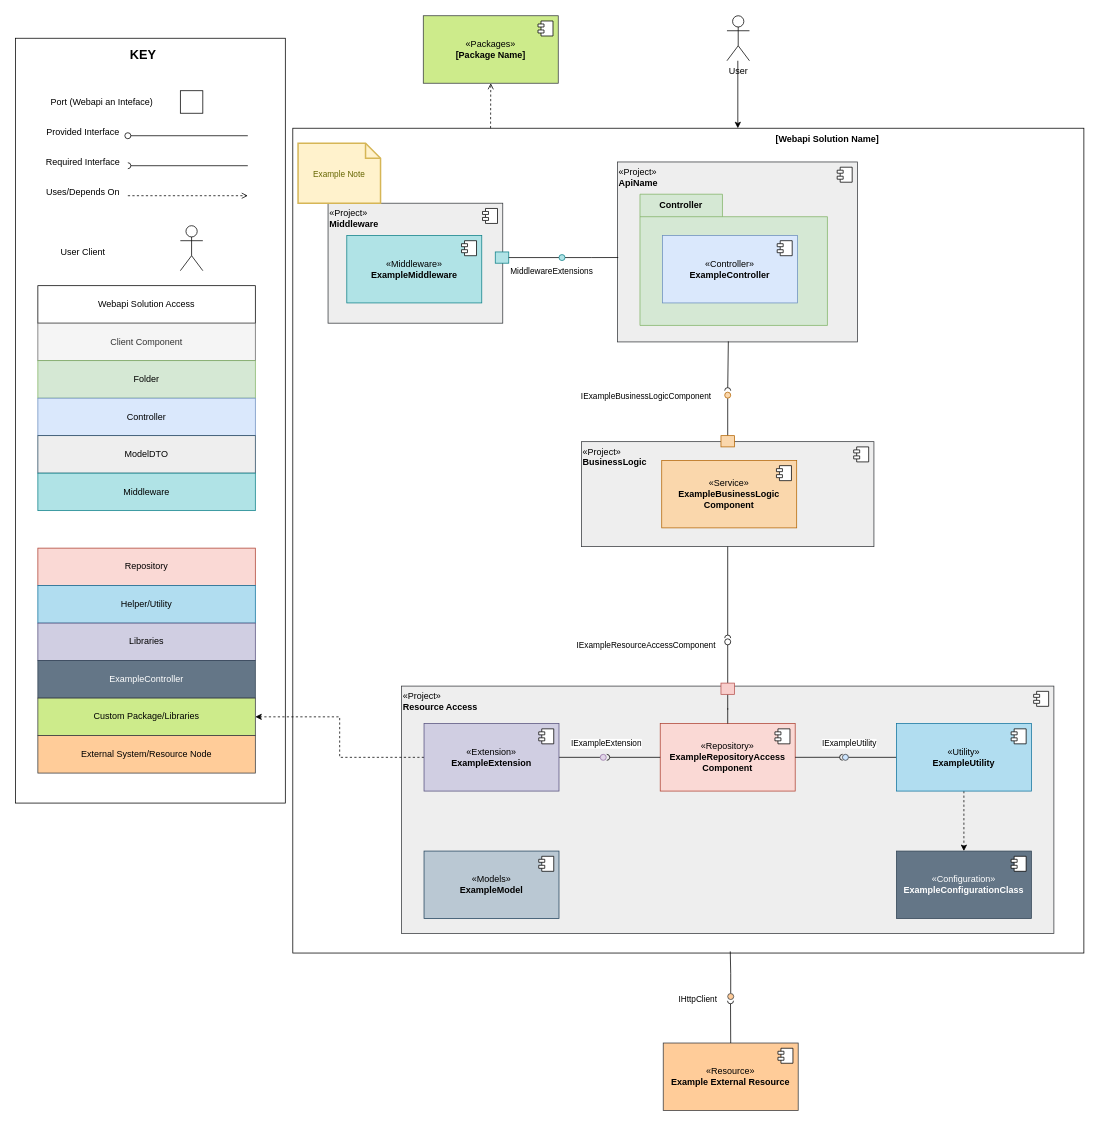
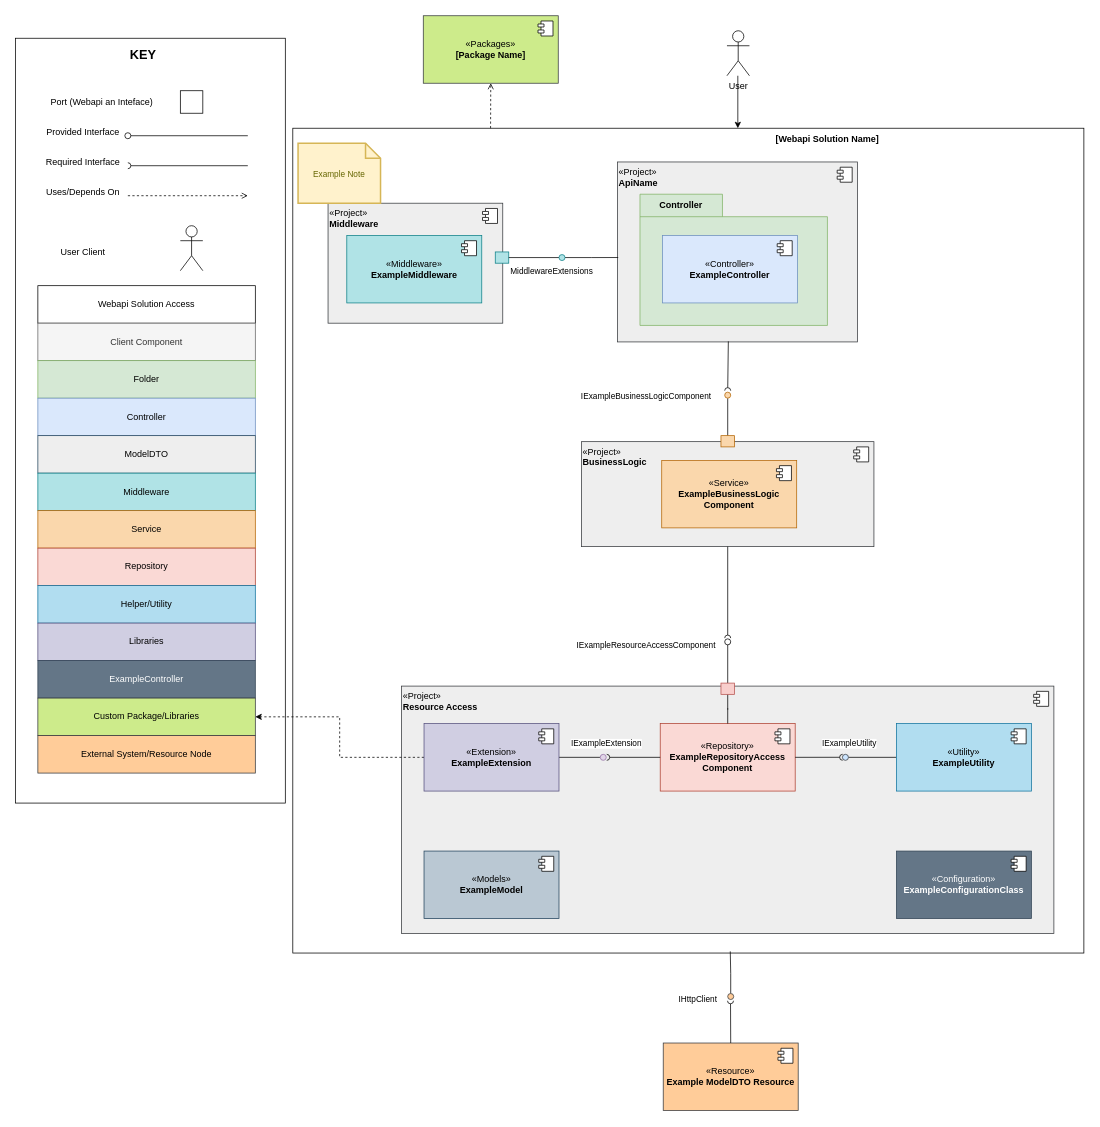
(738, 38) -> (738, 53)
none -> (147, 529)
(964, 844) -> none
(731, 1077) -> (731, 1077)
